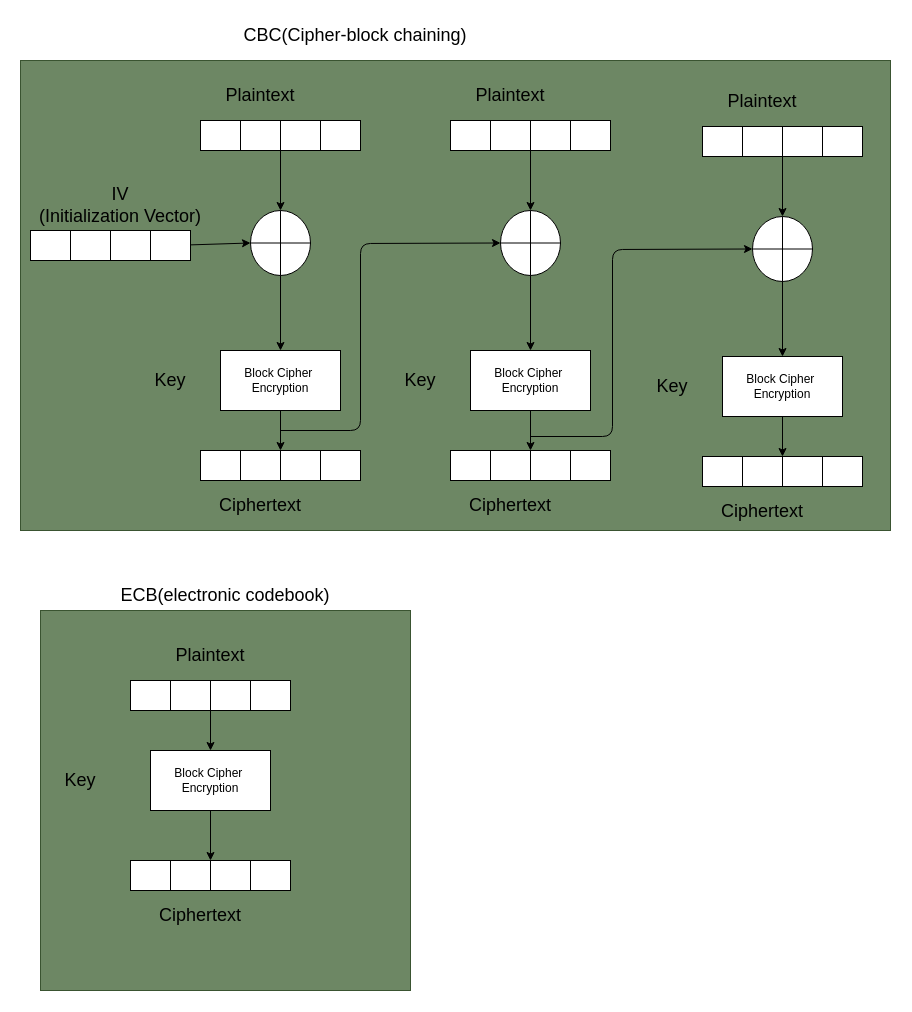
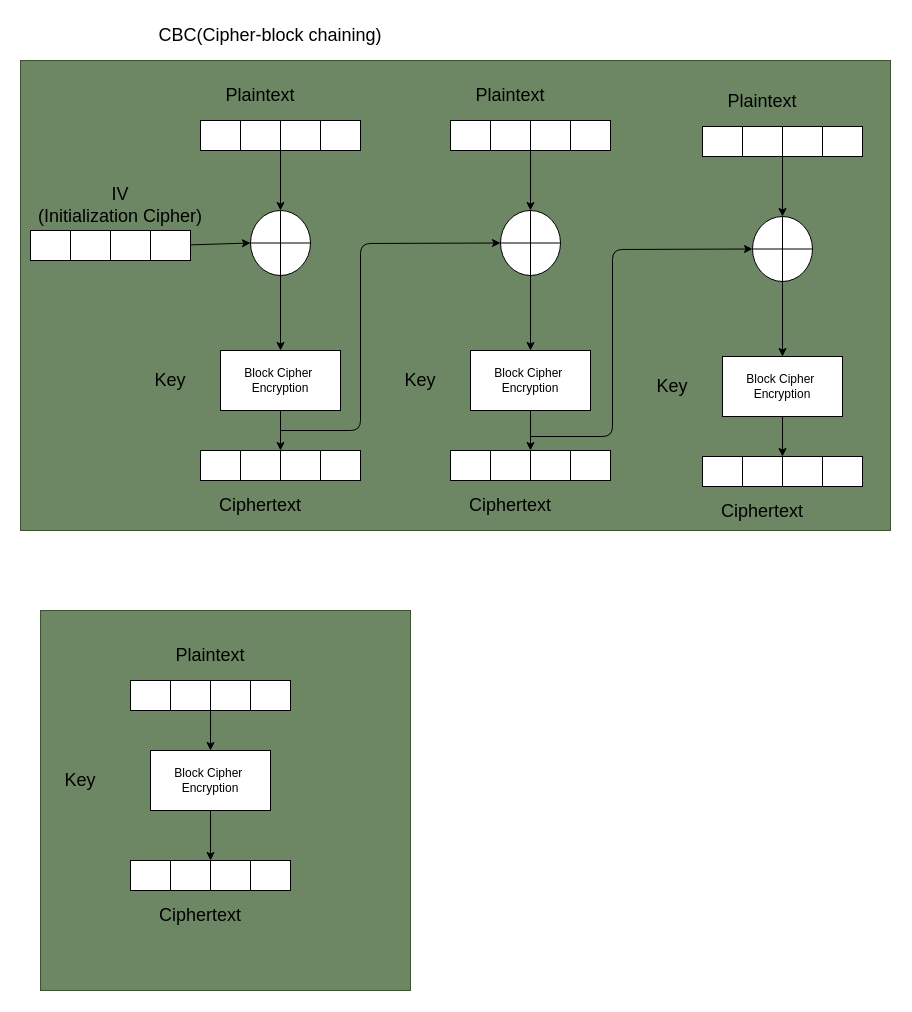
(356, 36) -> (271, 36)
(121, 206) -> (121, 206)
(226, 596) -> none
